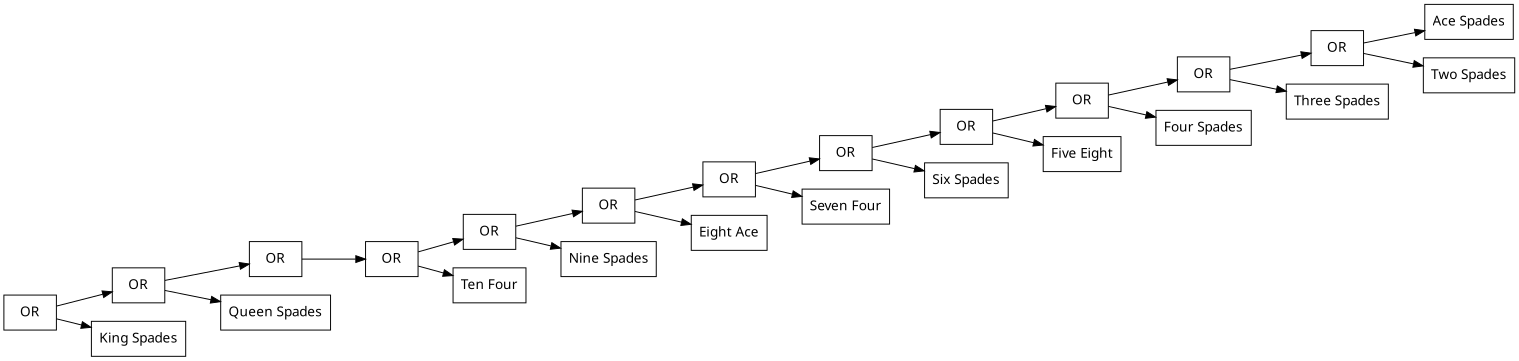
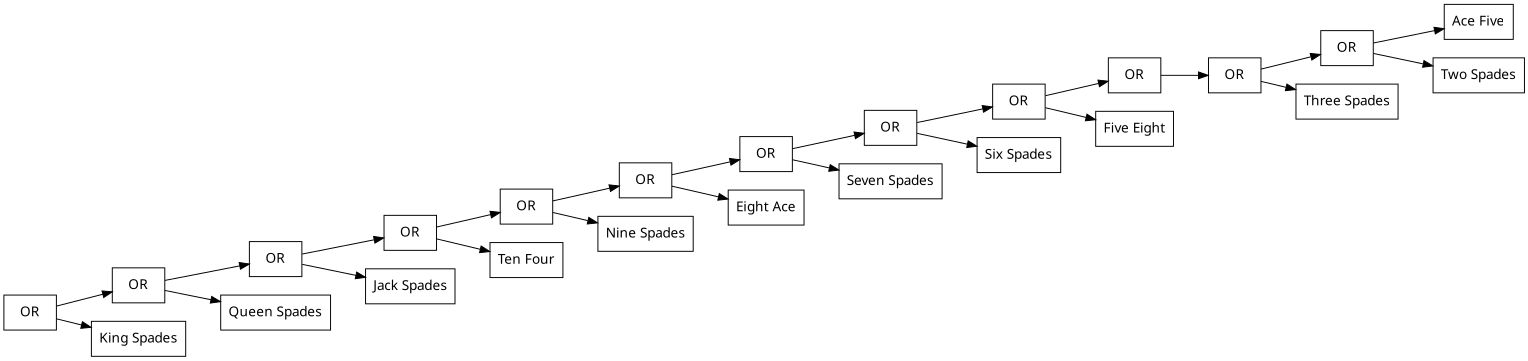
(1469, 22) -> (1479, 22)
(1204, 128) -> none
(846, 207) -> (891, 181)
none -> (410, 286)
